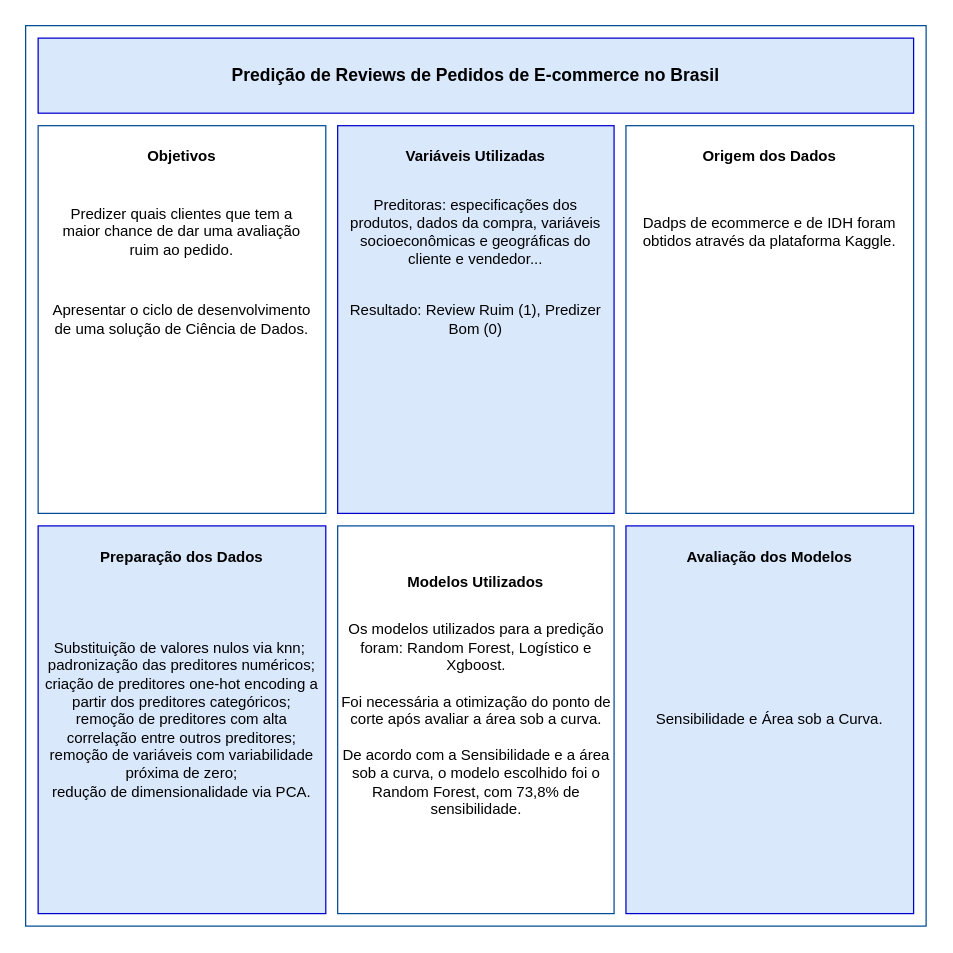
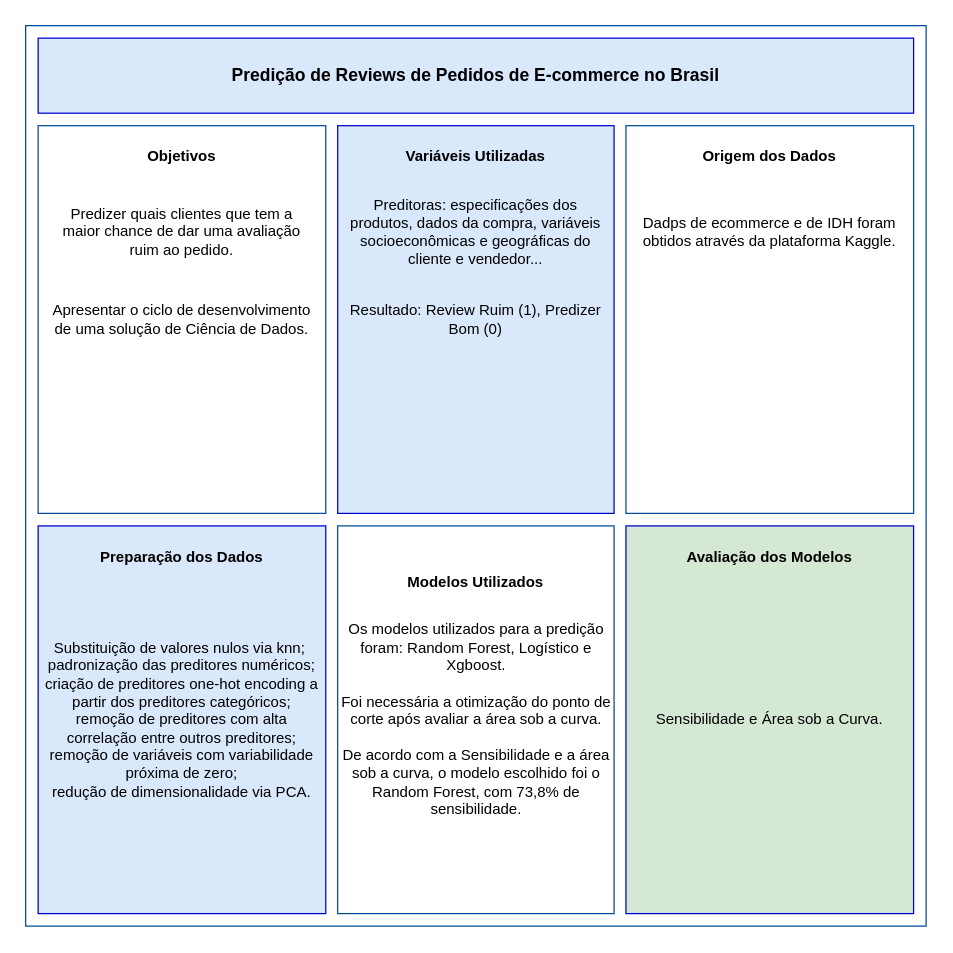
(769, 719) -> (769, 719)
